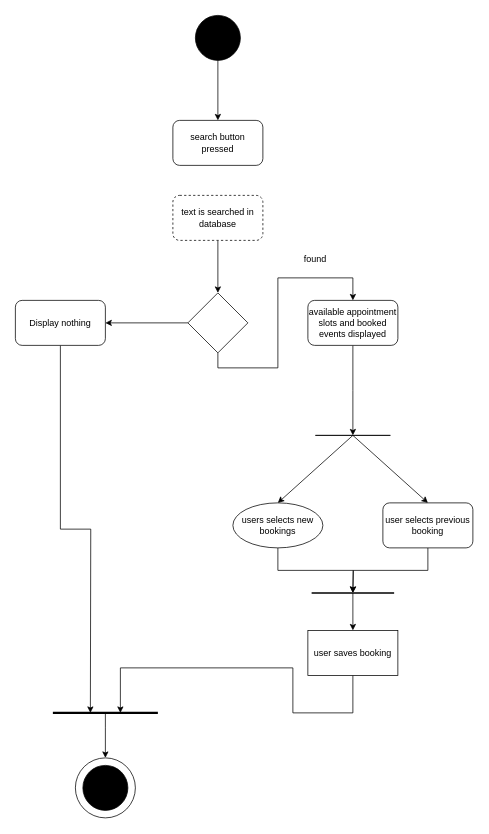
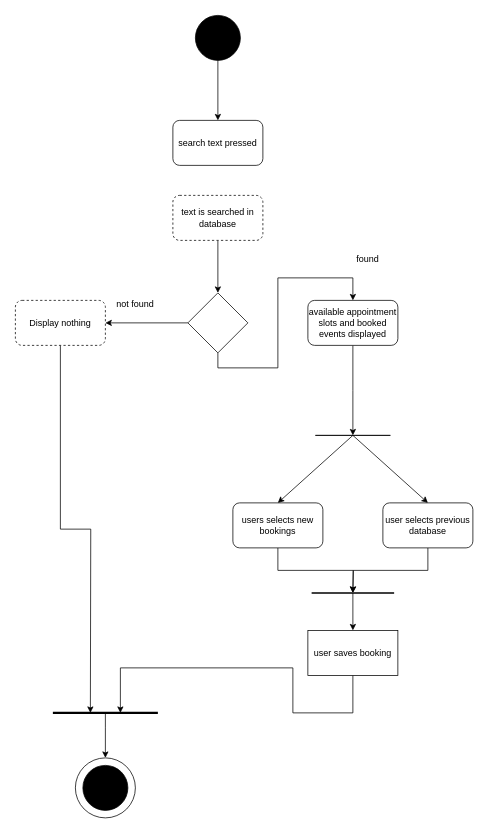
(218, 143) -> (218, 143)
(315, 259) -> (368, 259)
none -> (135, 304)
(60, 323) -> (60, 323)
(278, 525) -> (278, 525)
(428, 525) -> (428, 525)
